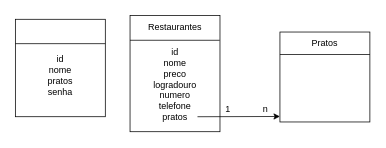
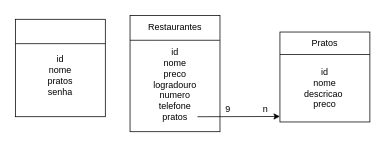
none -> (325, 88)
(247, 109) -> (247, 109)
